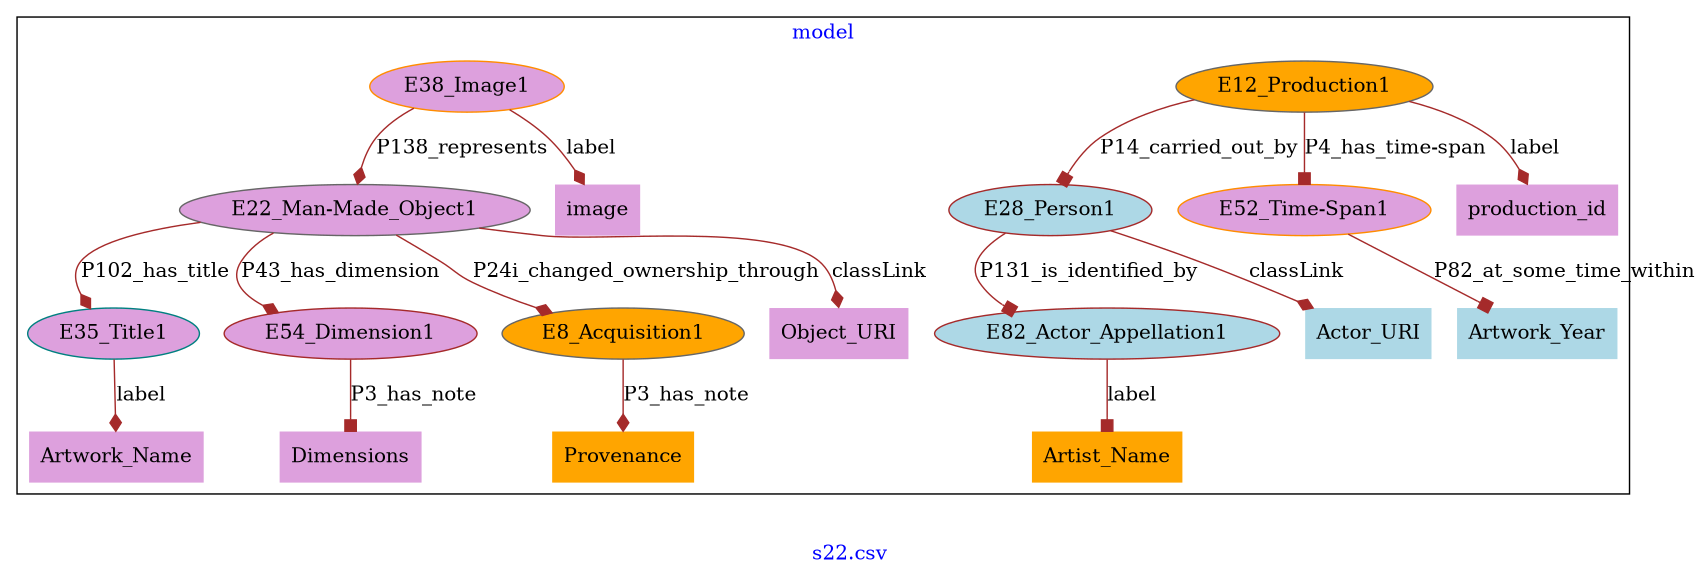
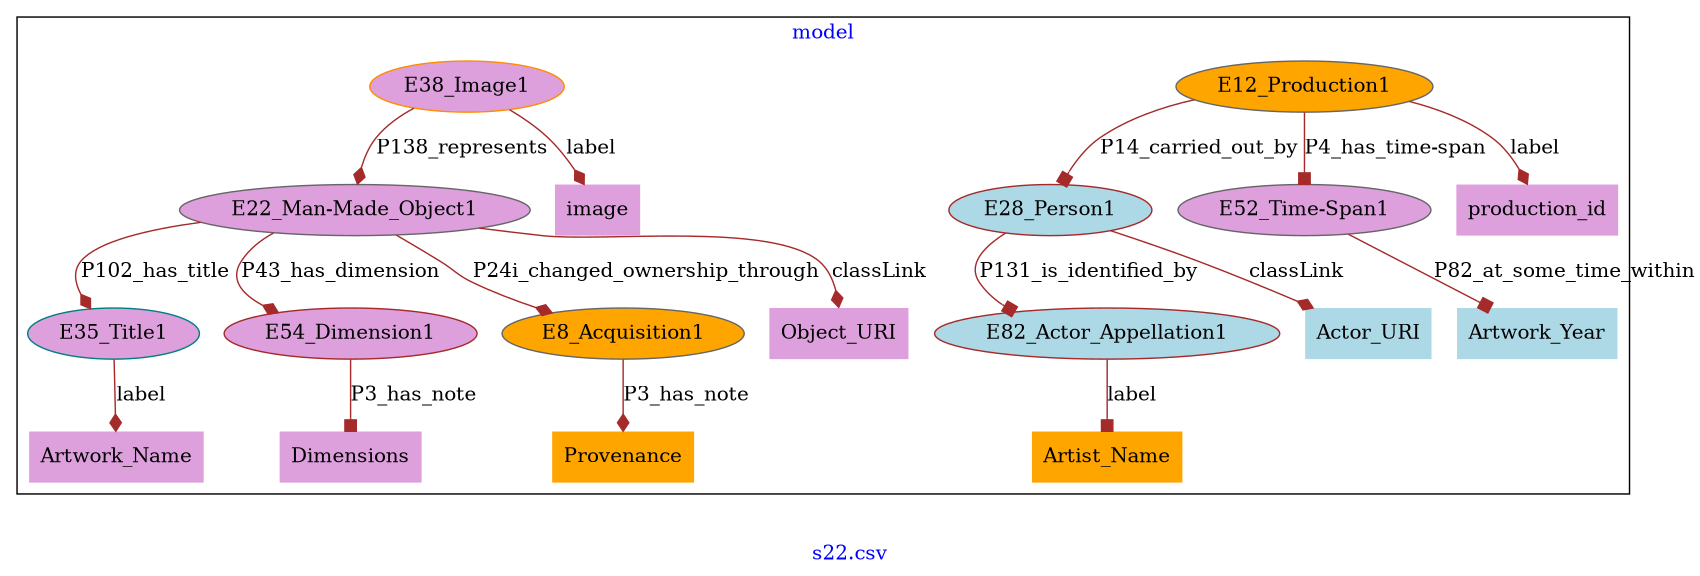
(1304, 210) -> (1304, 210)
